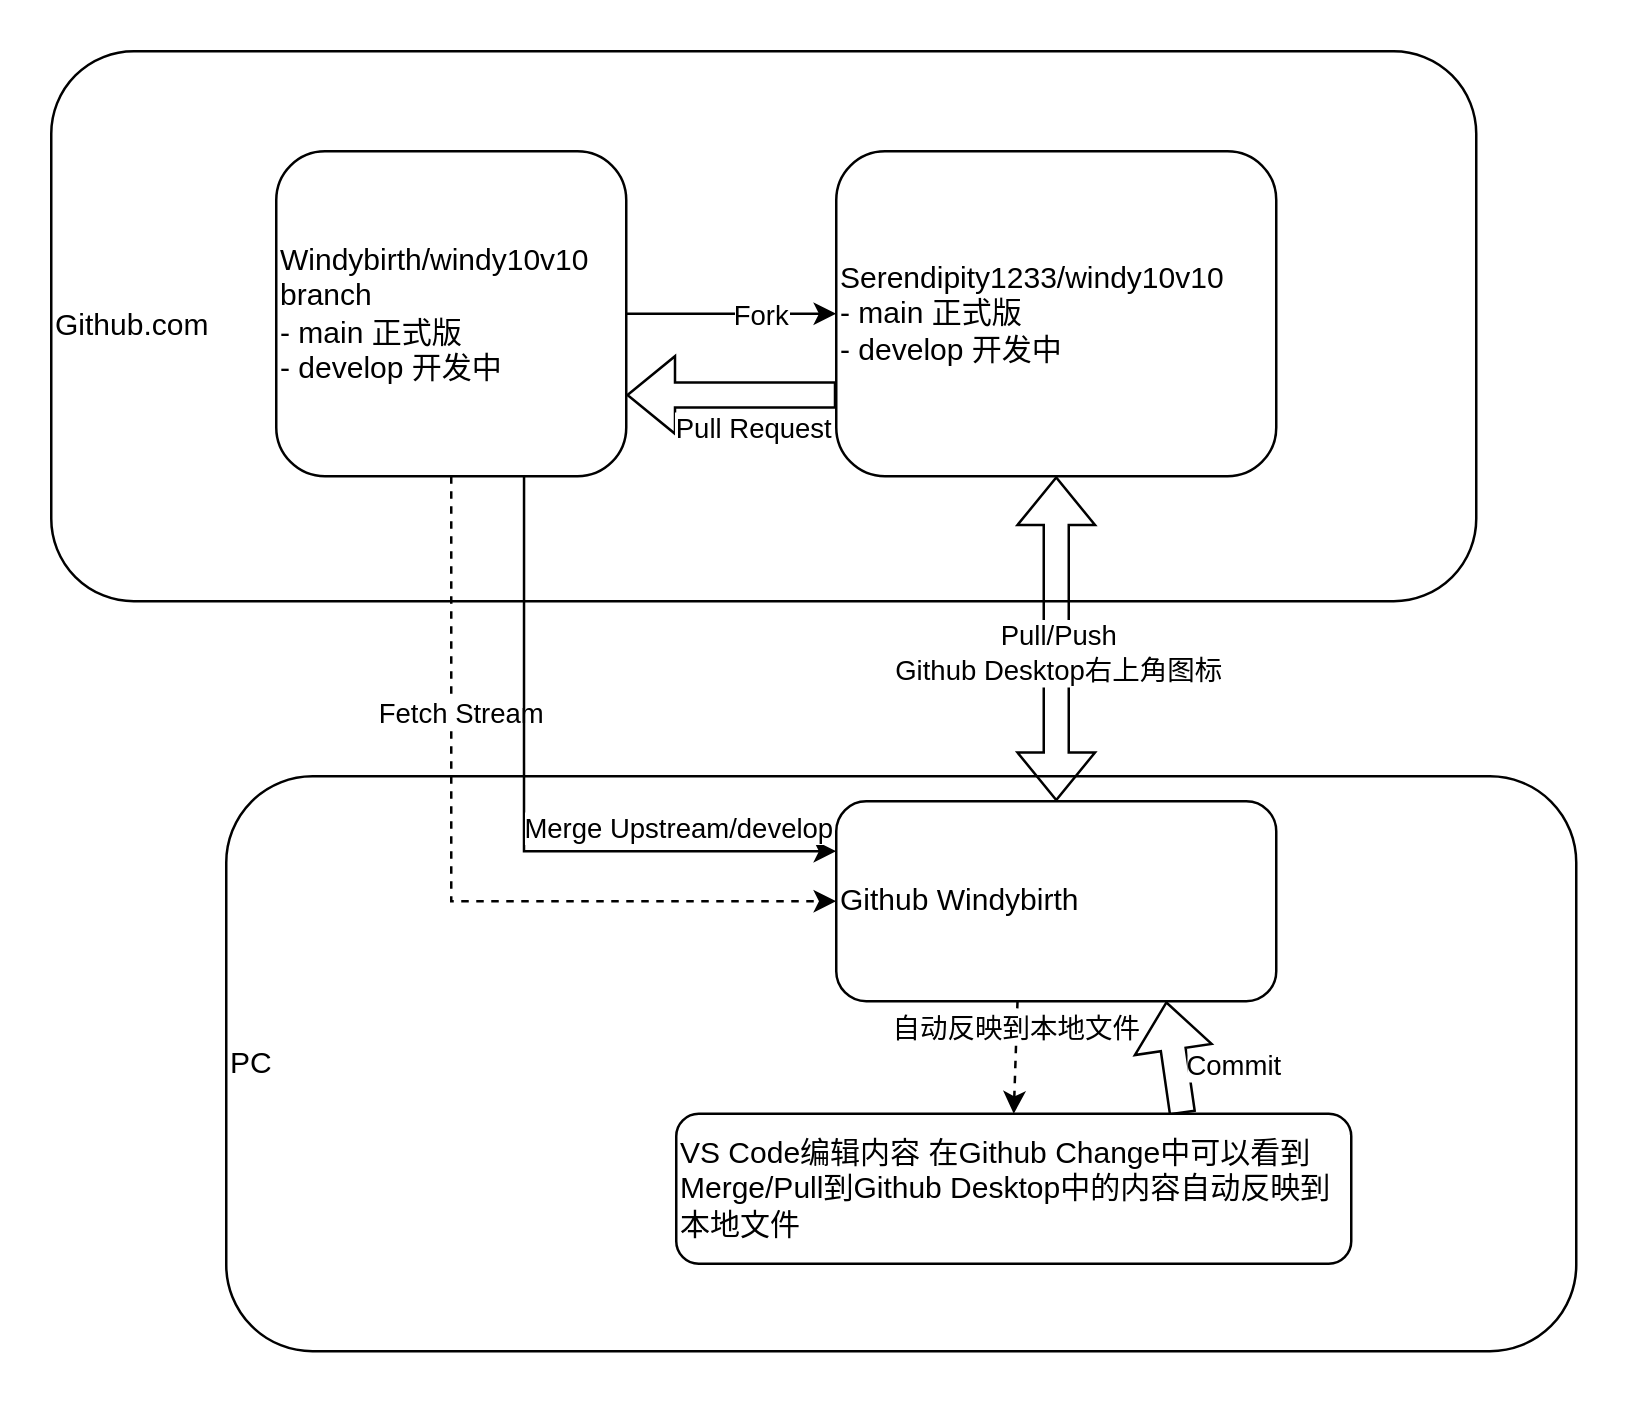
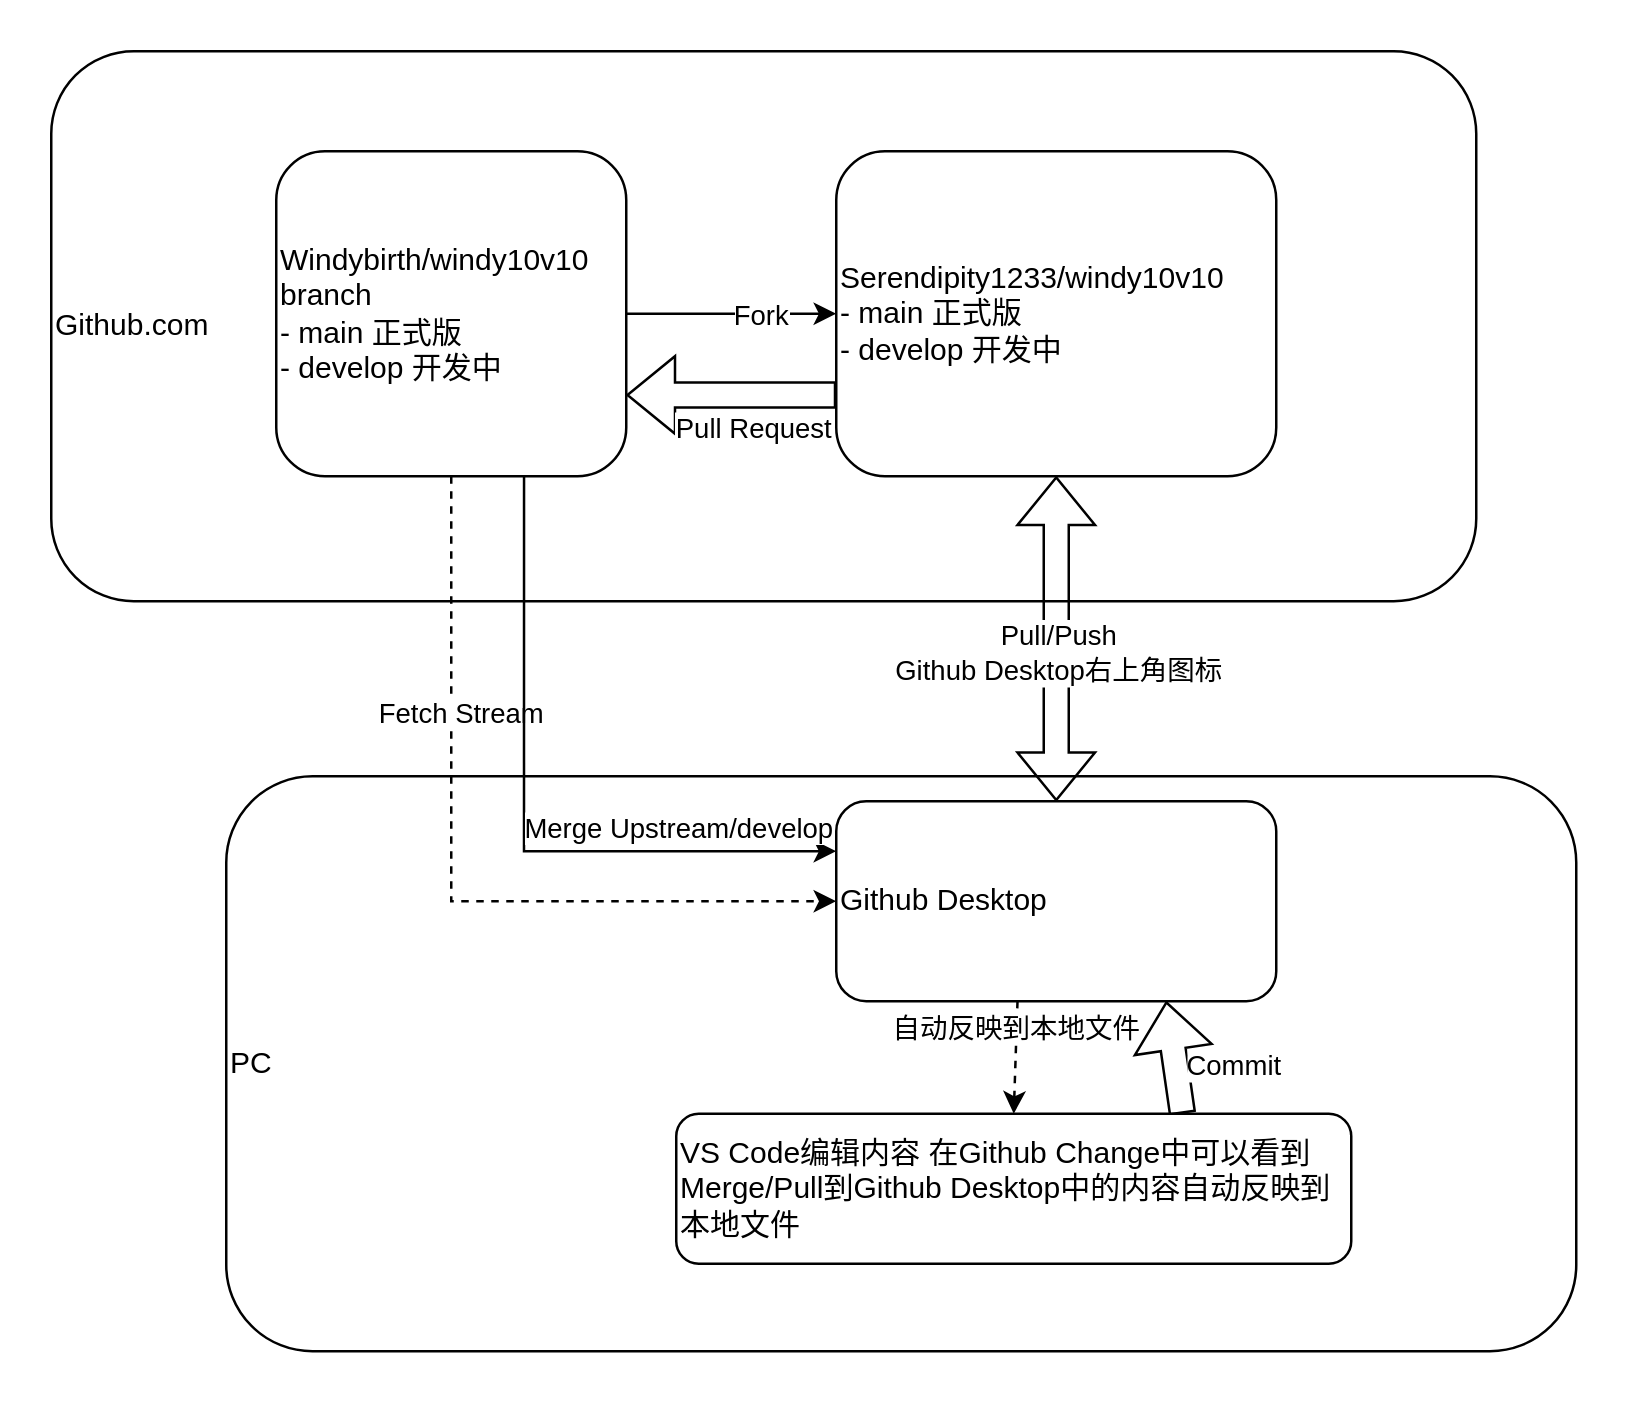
(968, 901) -> (951, 901)
